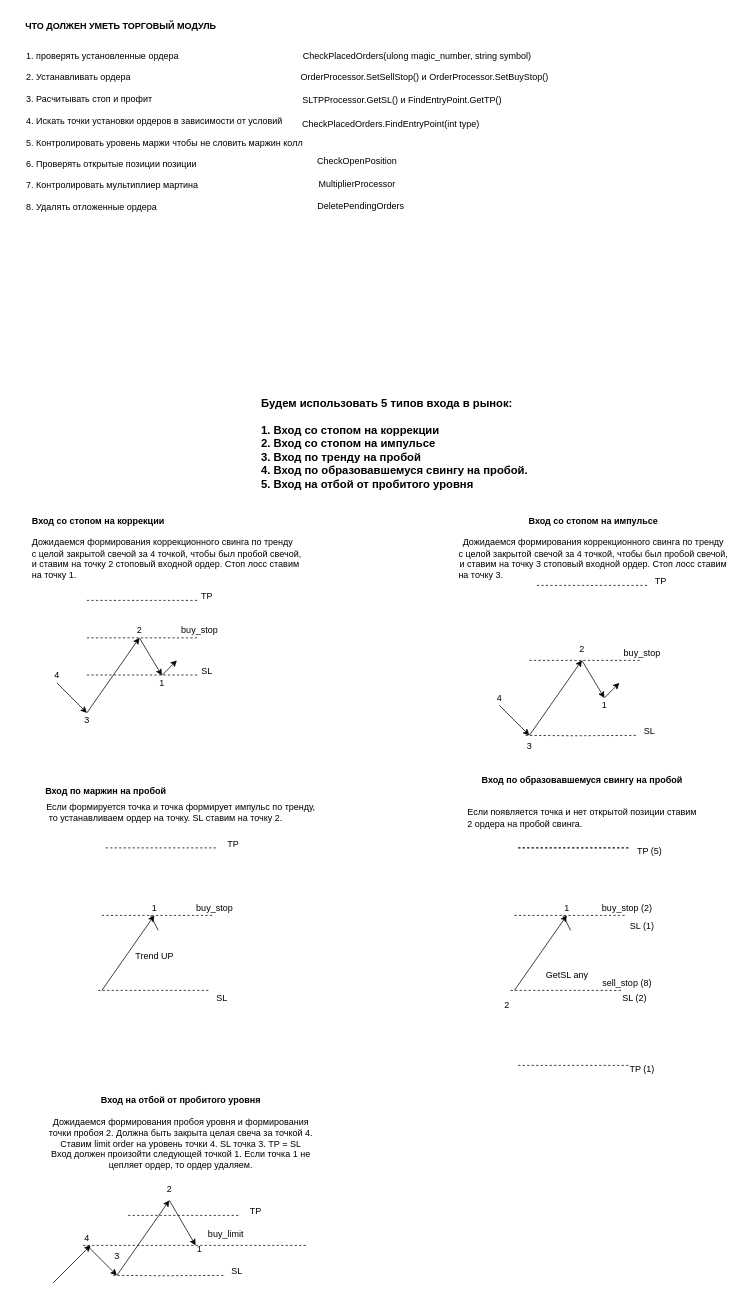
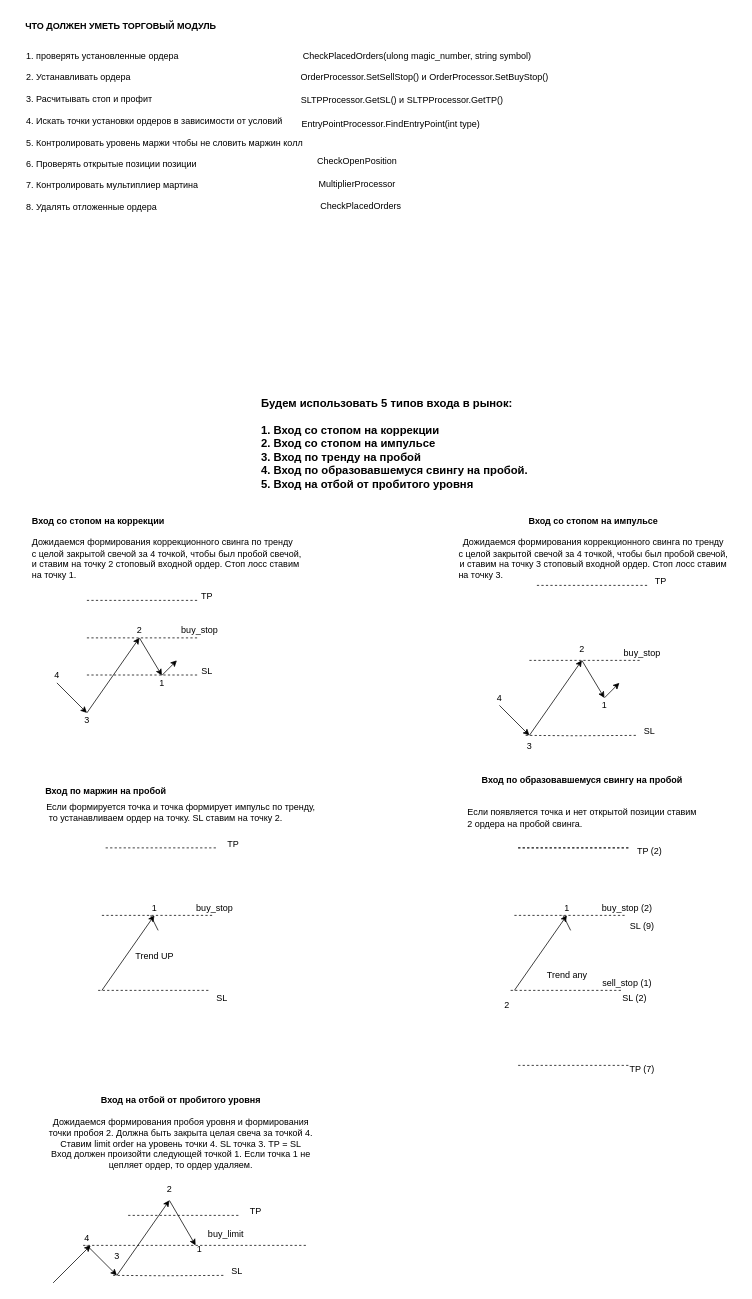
(402, 105) -> (402, 105)
(391, 124) -> (391, 124)
(361, 207) -> (361, 207)
(650, 852) -> (650, 852)
(642, 927) -> (642, 927)
(567, 975) -> (567, 975)
(627, 983) -> (627, 983)
(642, 1069) -> (642, 1069)
